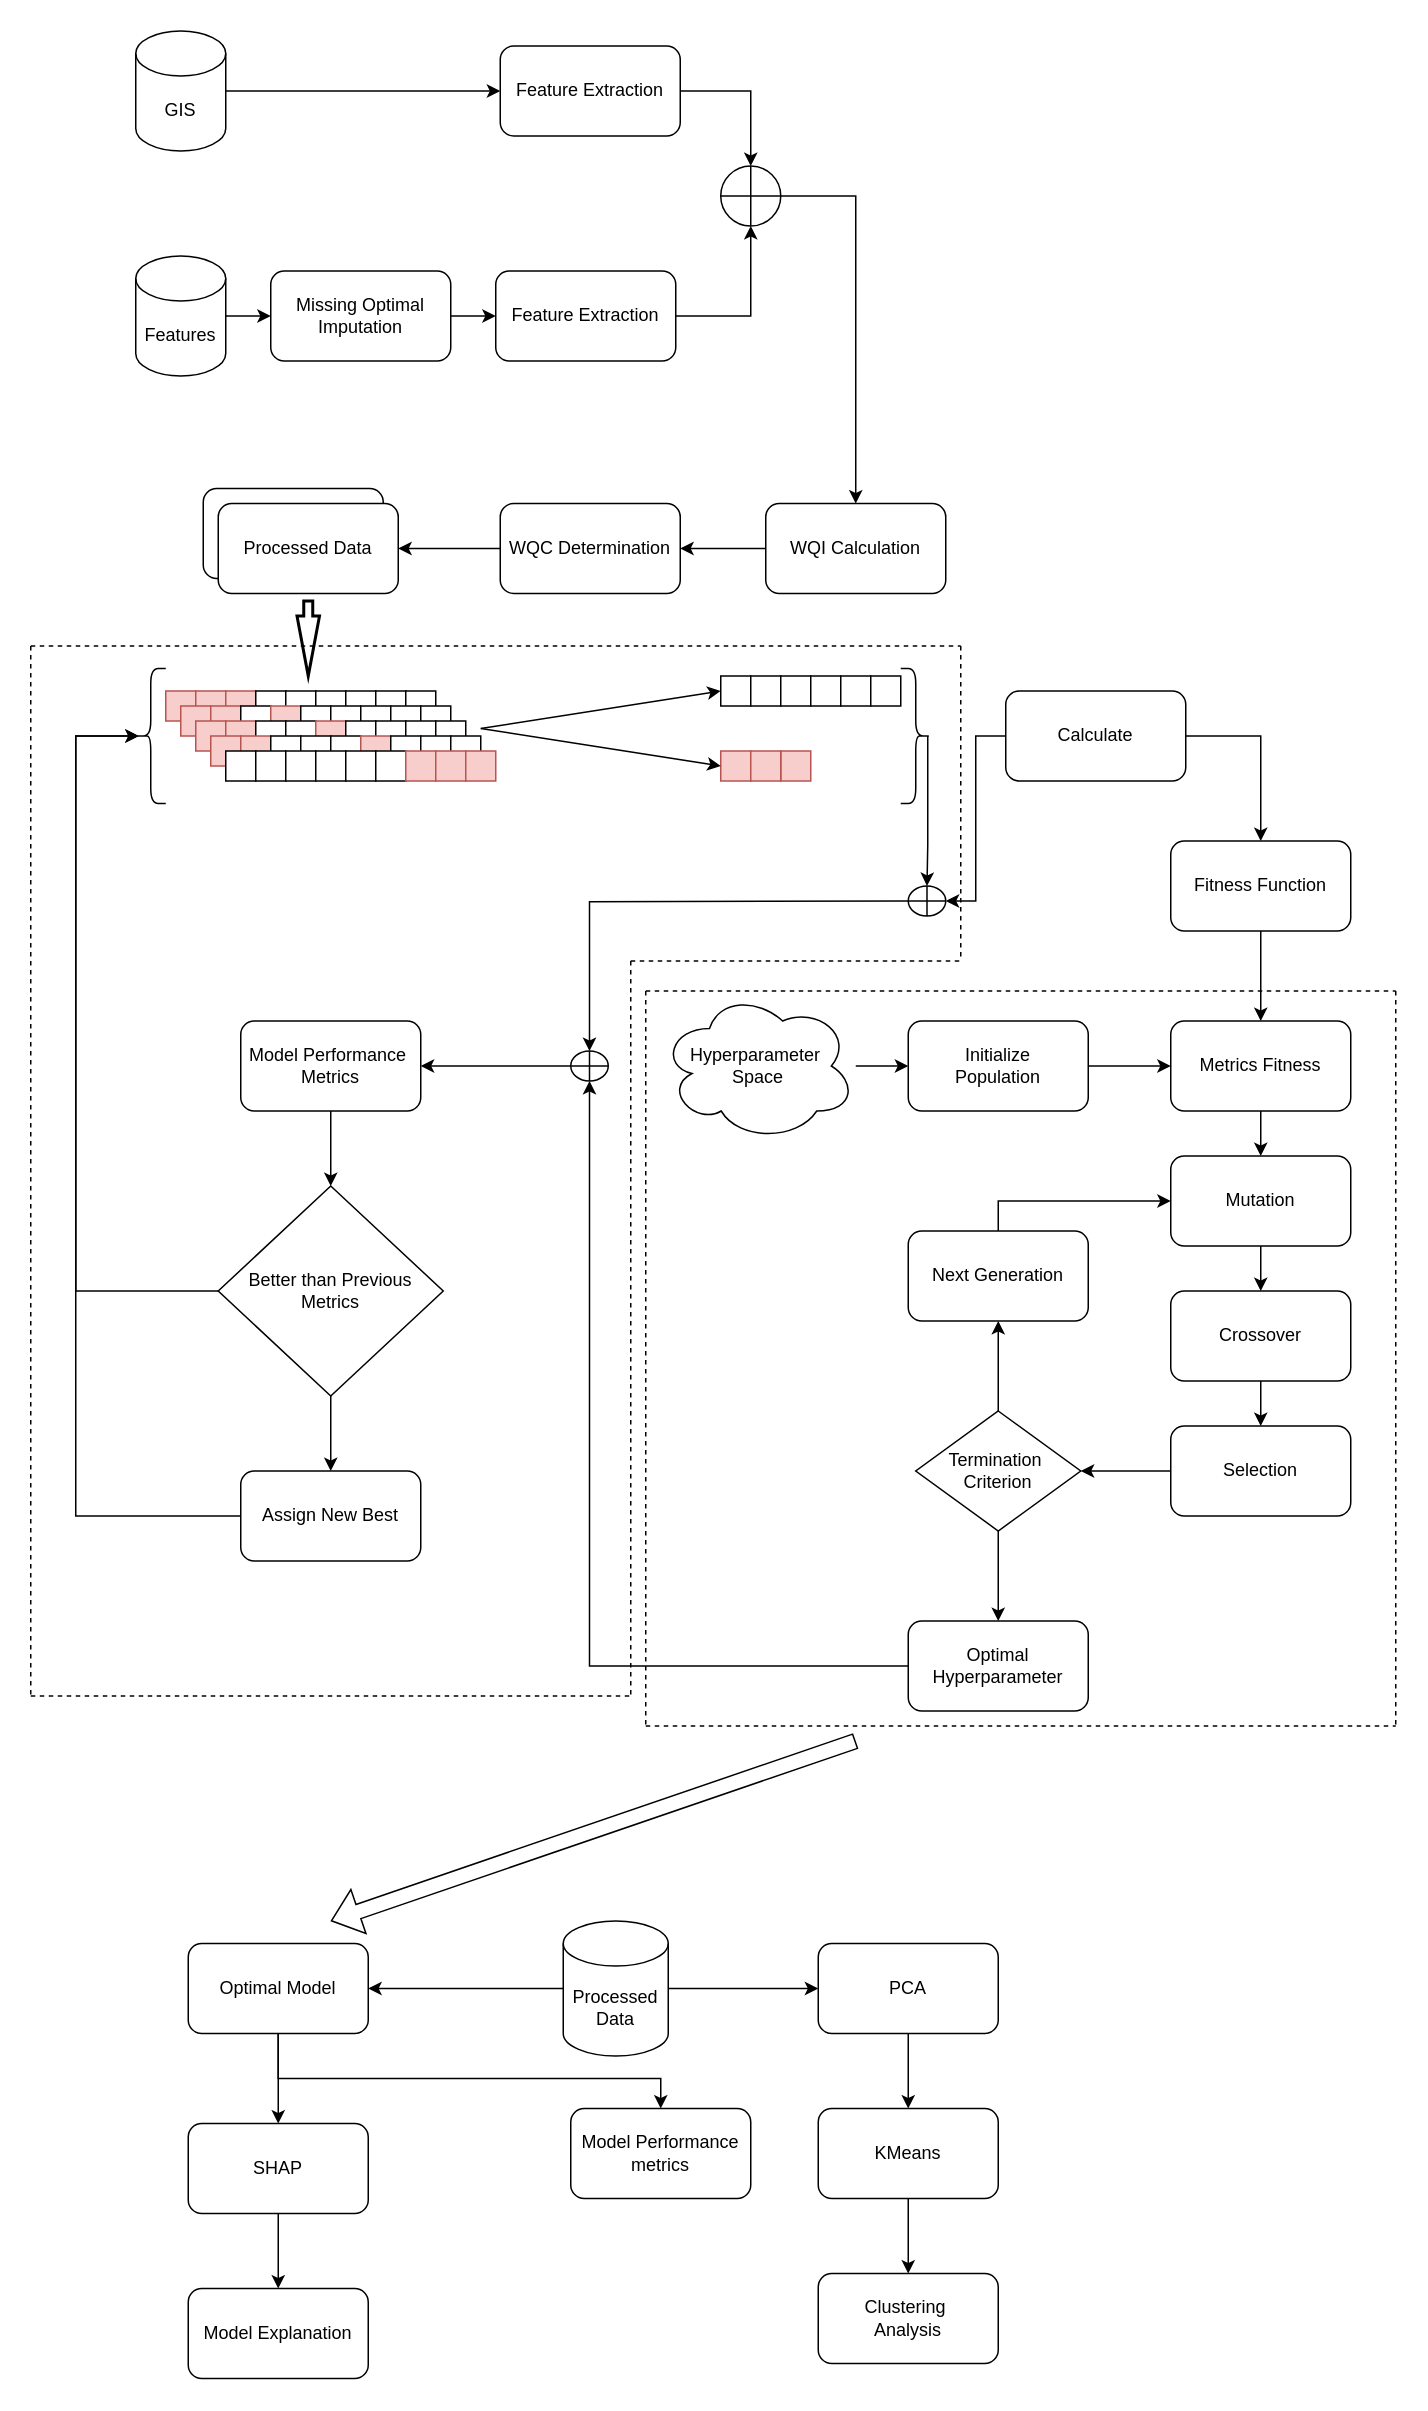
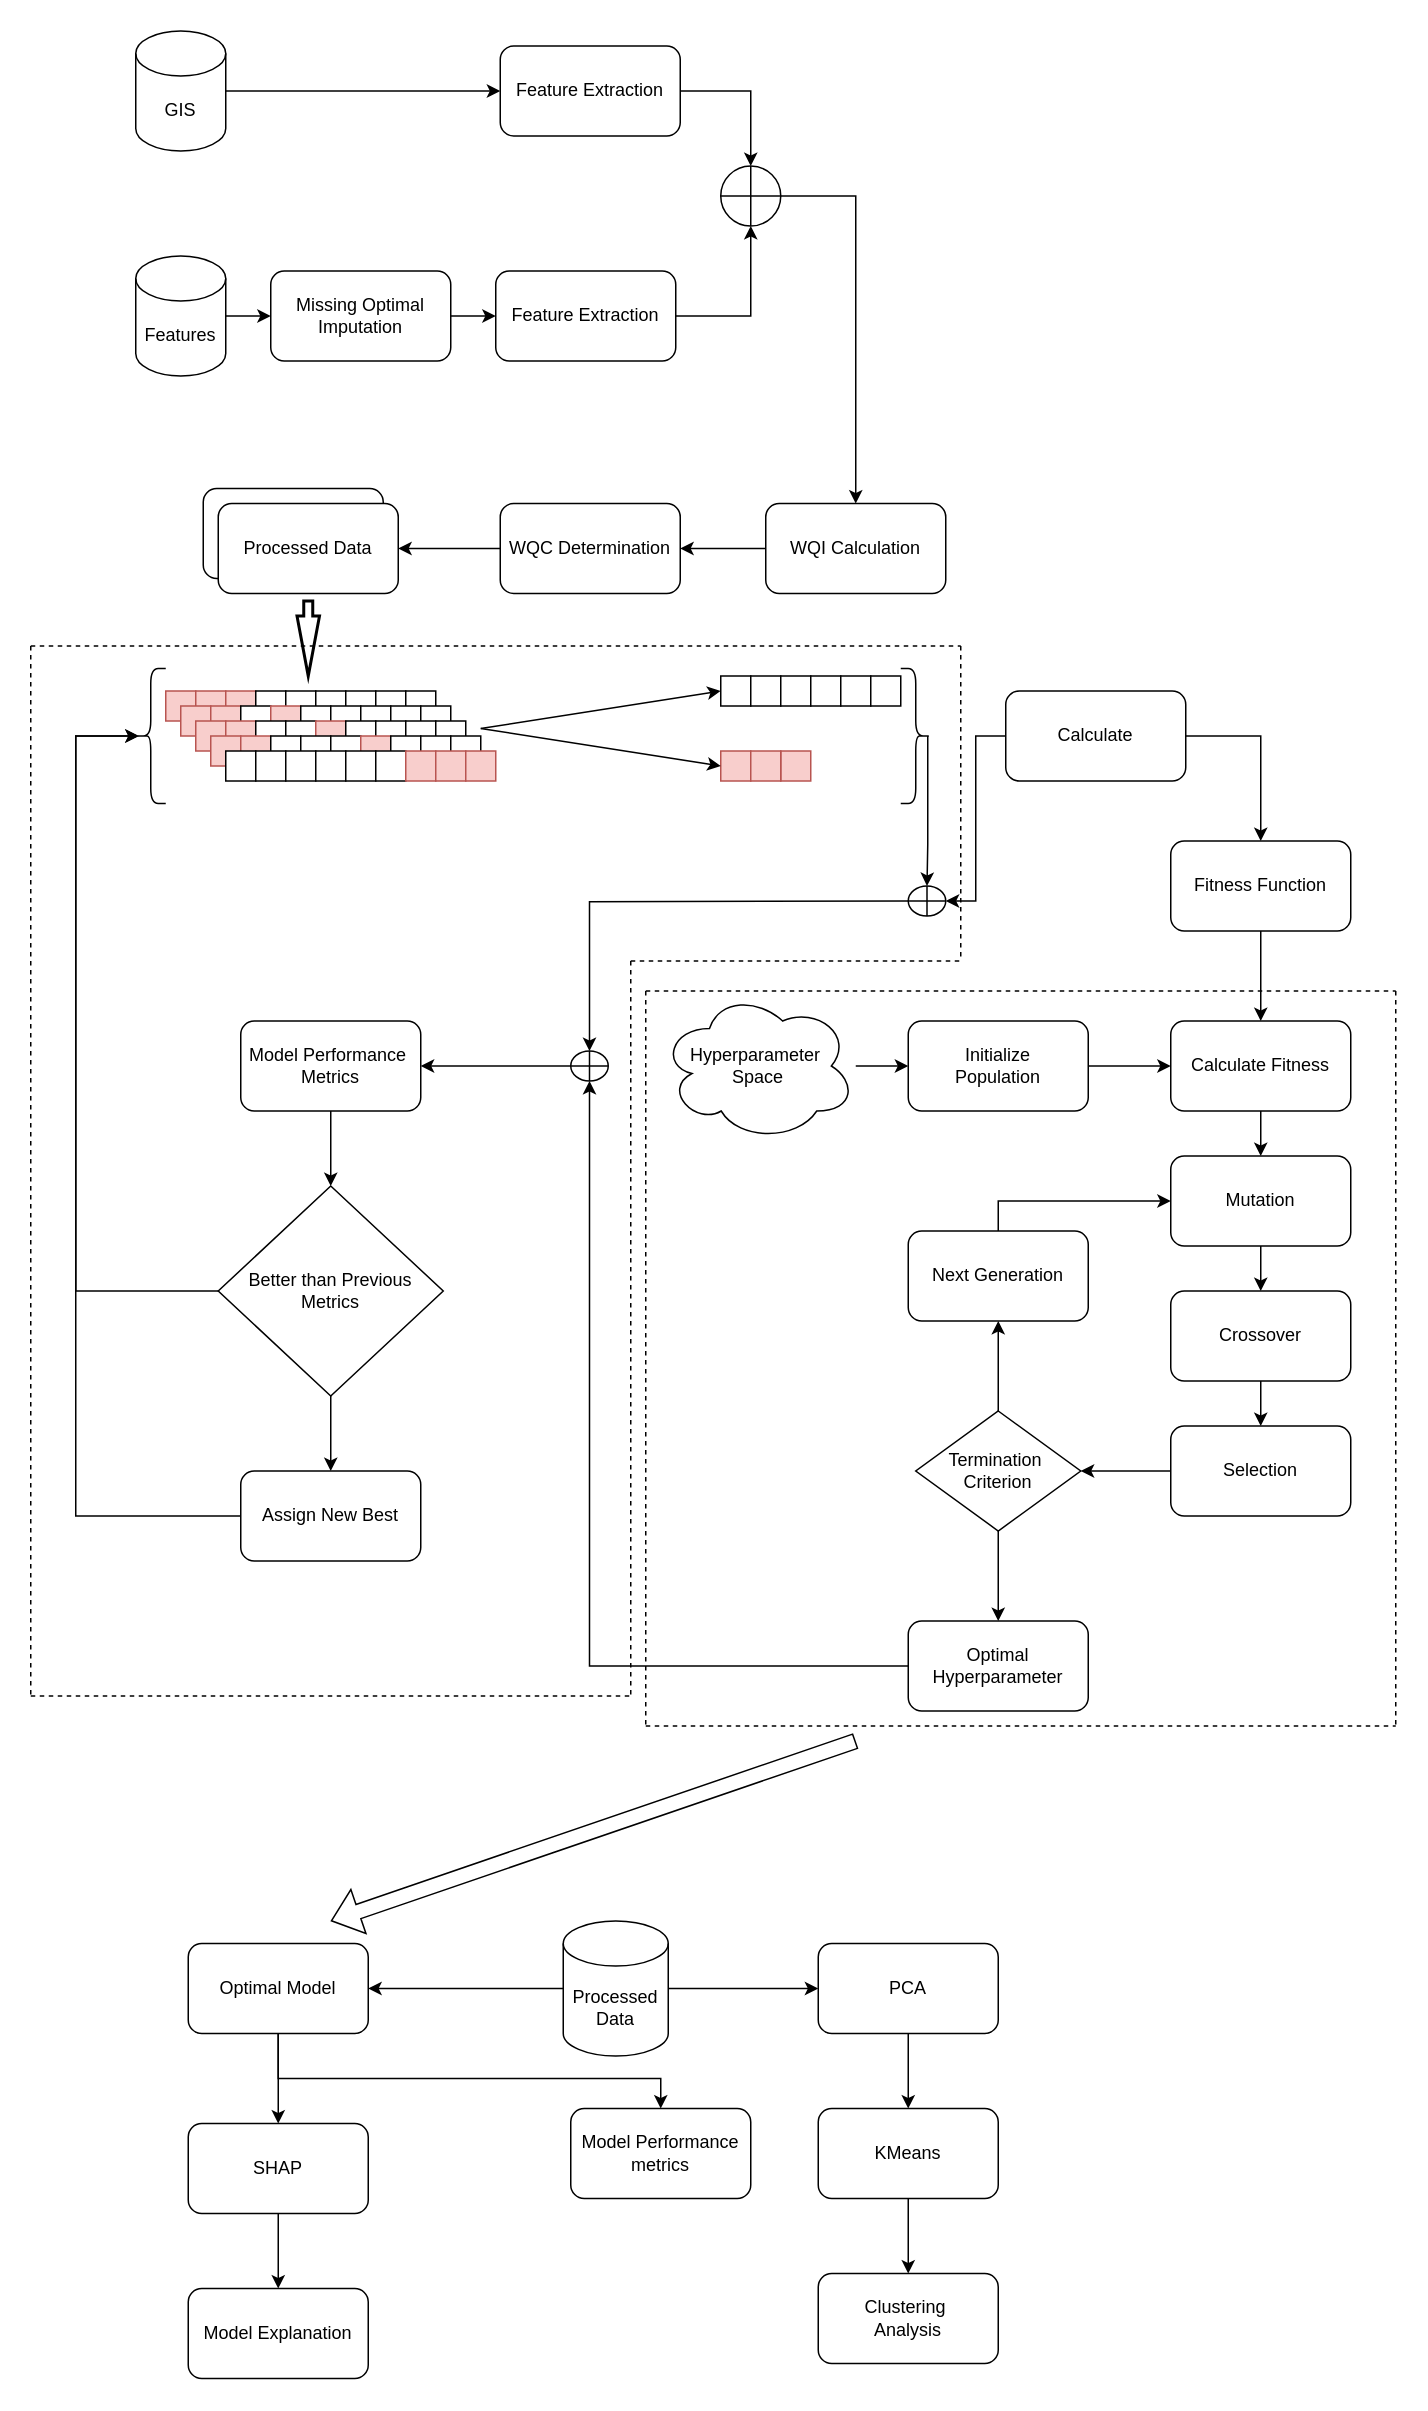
(1261, 1066) -> (1261, 1066)
